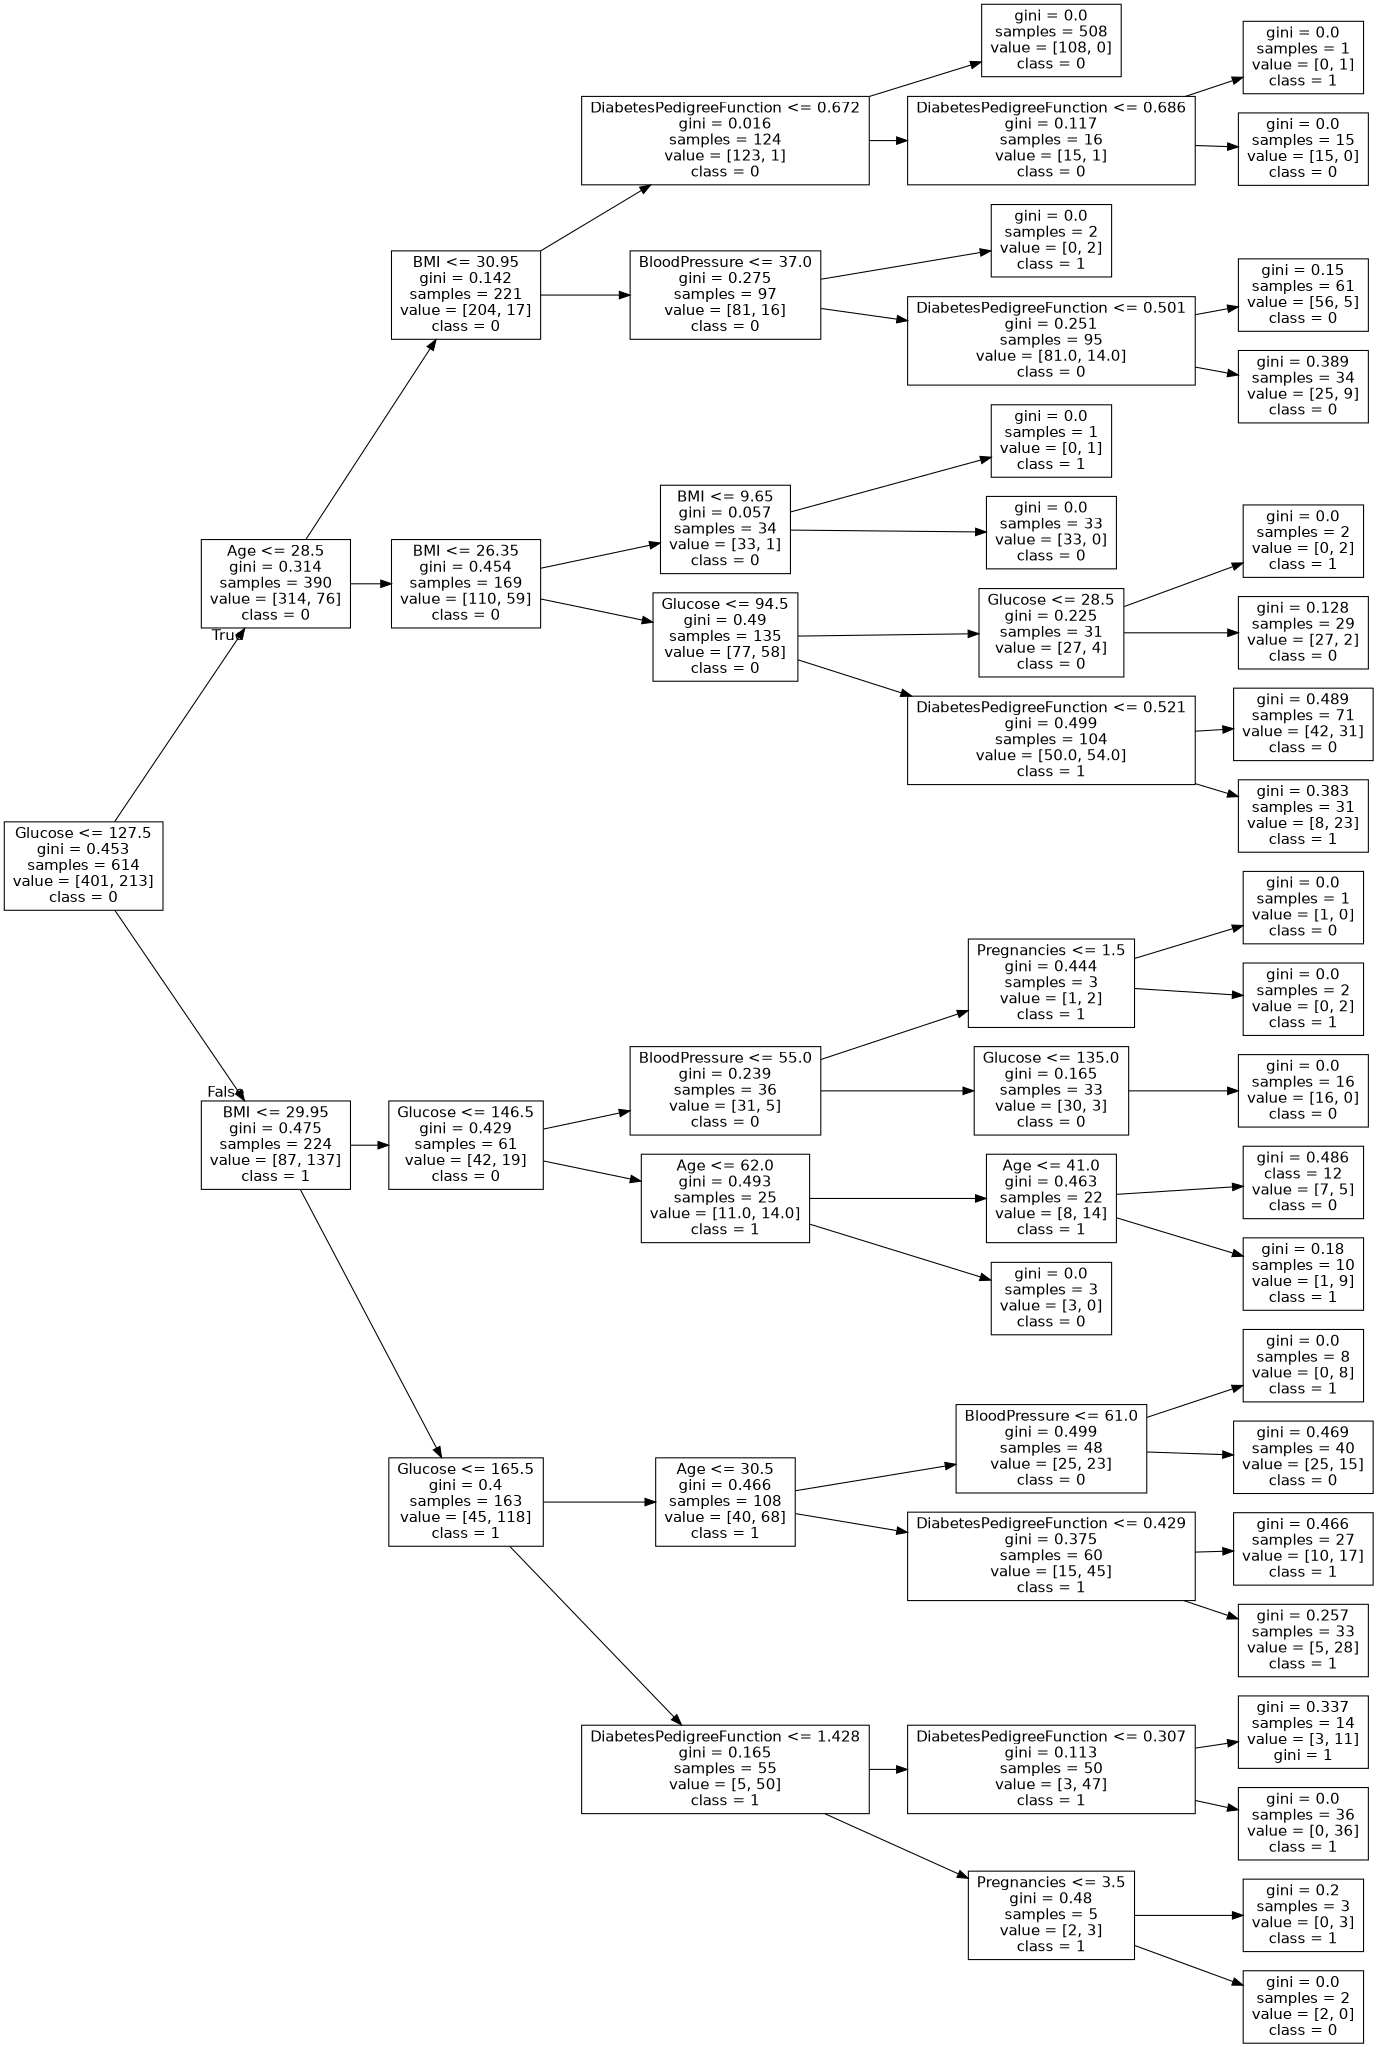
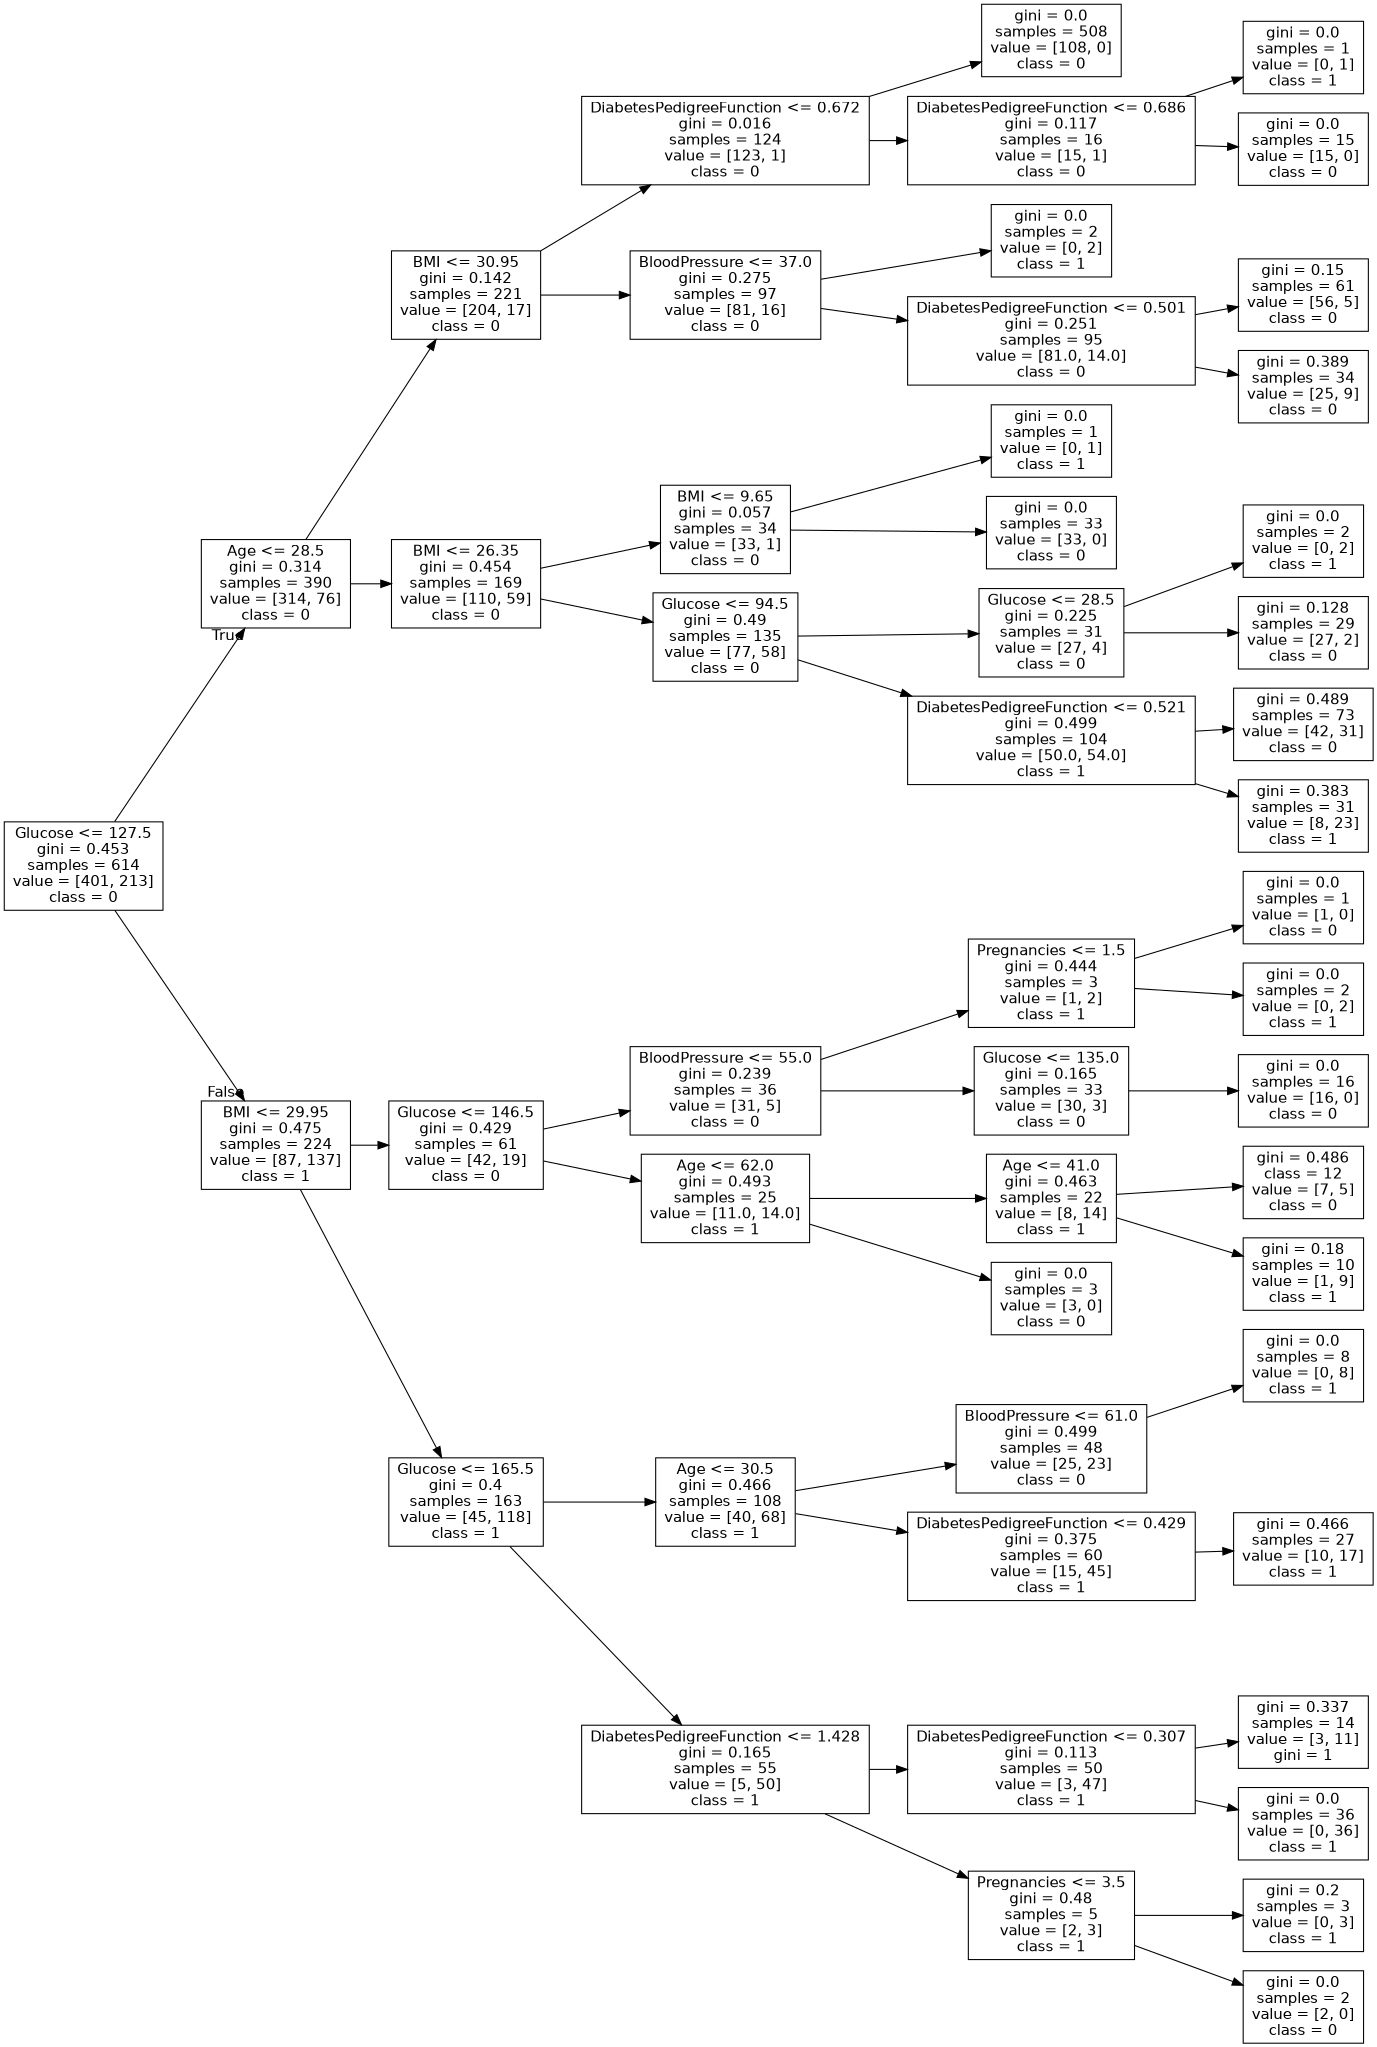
(1303, 724) -> (1303, 724)
(1303, 1457) -> none
(1303, 1641) -> none
